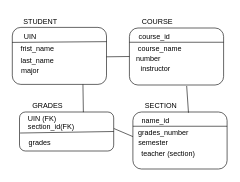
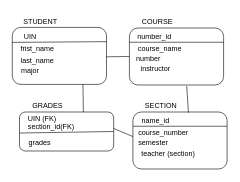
(155, 36) -> (155, 36)
(164, 133) -> (164, 133)
